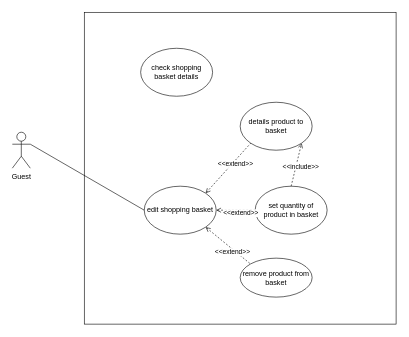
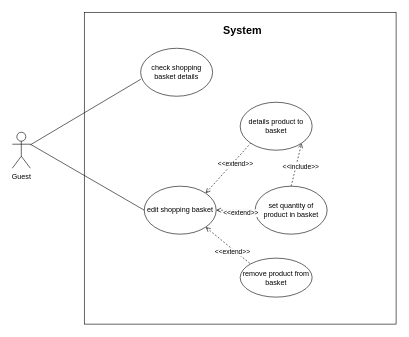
none -> (243, 30)
none -> (86, 112)
